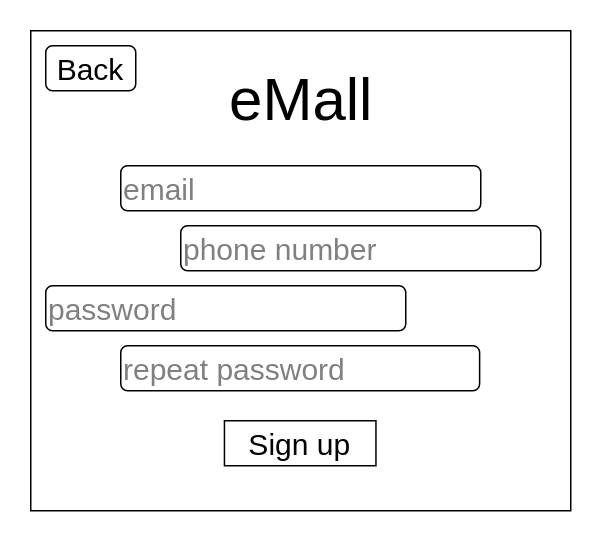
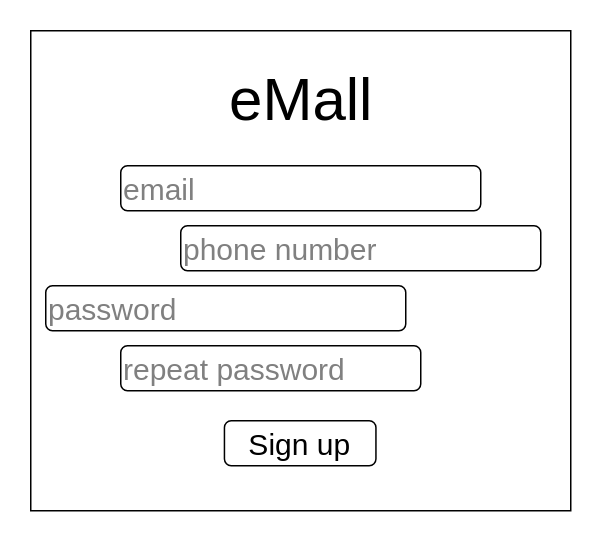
(91, 68) -> none
(300, 368) -> (271, 368)
(300, 443) -> (300, 443)
